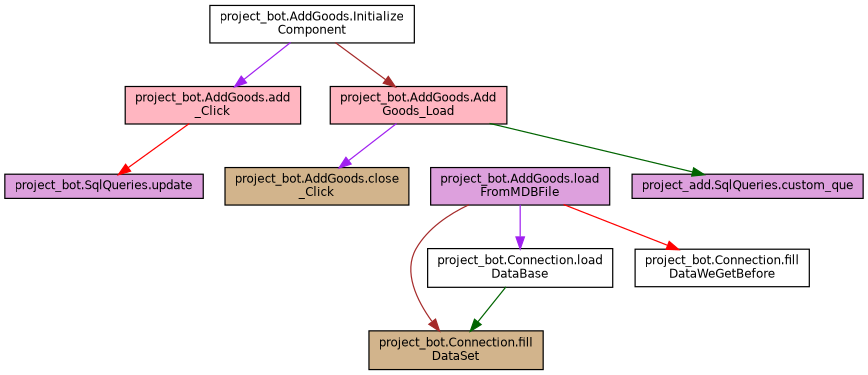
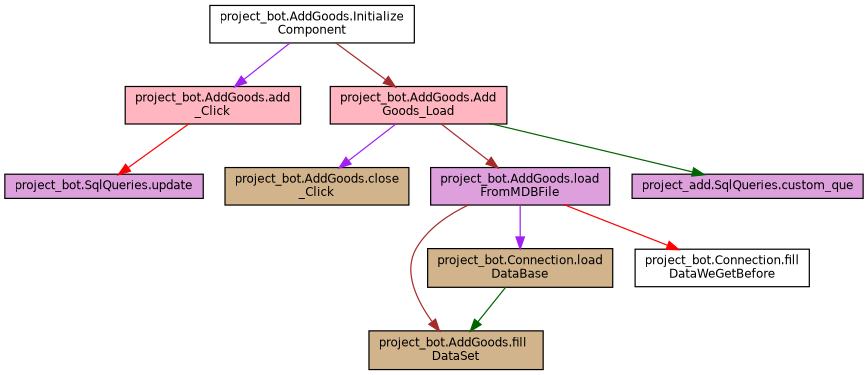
none -> (465, 142)
(520, 268) -> (520, 268)
(456, 350) -> (456, 350)
